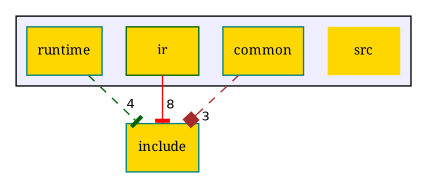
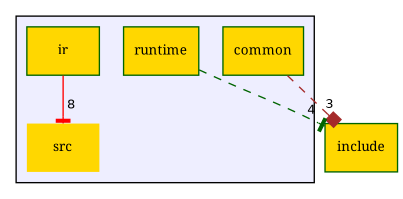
(64, 51) -> (161, 51)
(263, 51) -> (263, 51)
(163, 96) -> (63, 96)
(163, 148) -> (361, 148)
